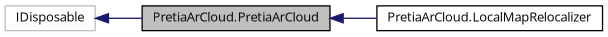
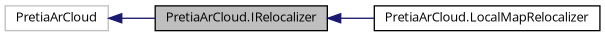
(50, 18) -> (57, 18)
(236, 18) -> (241, 18)
